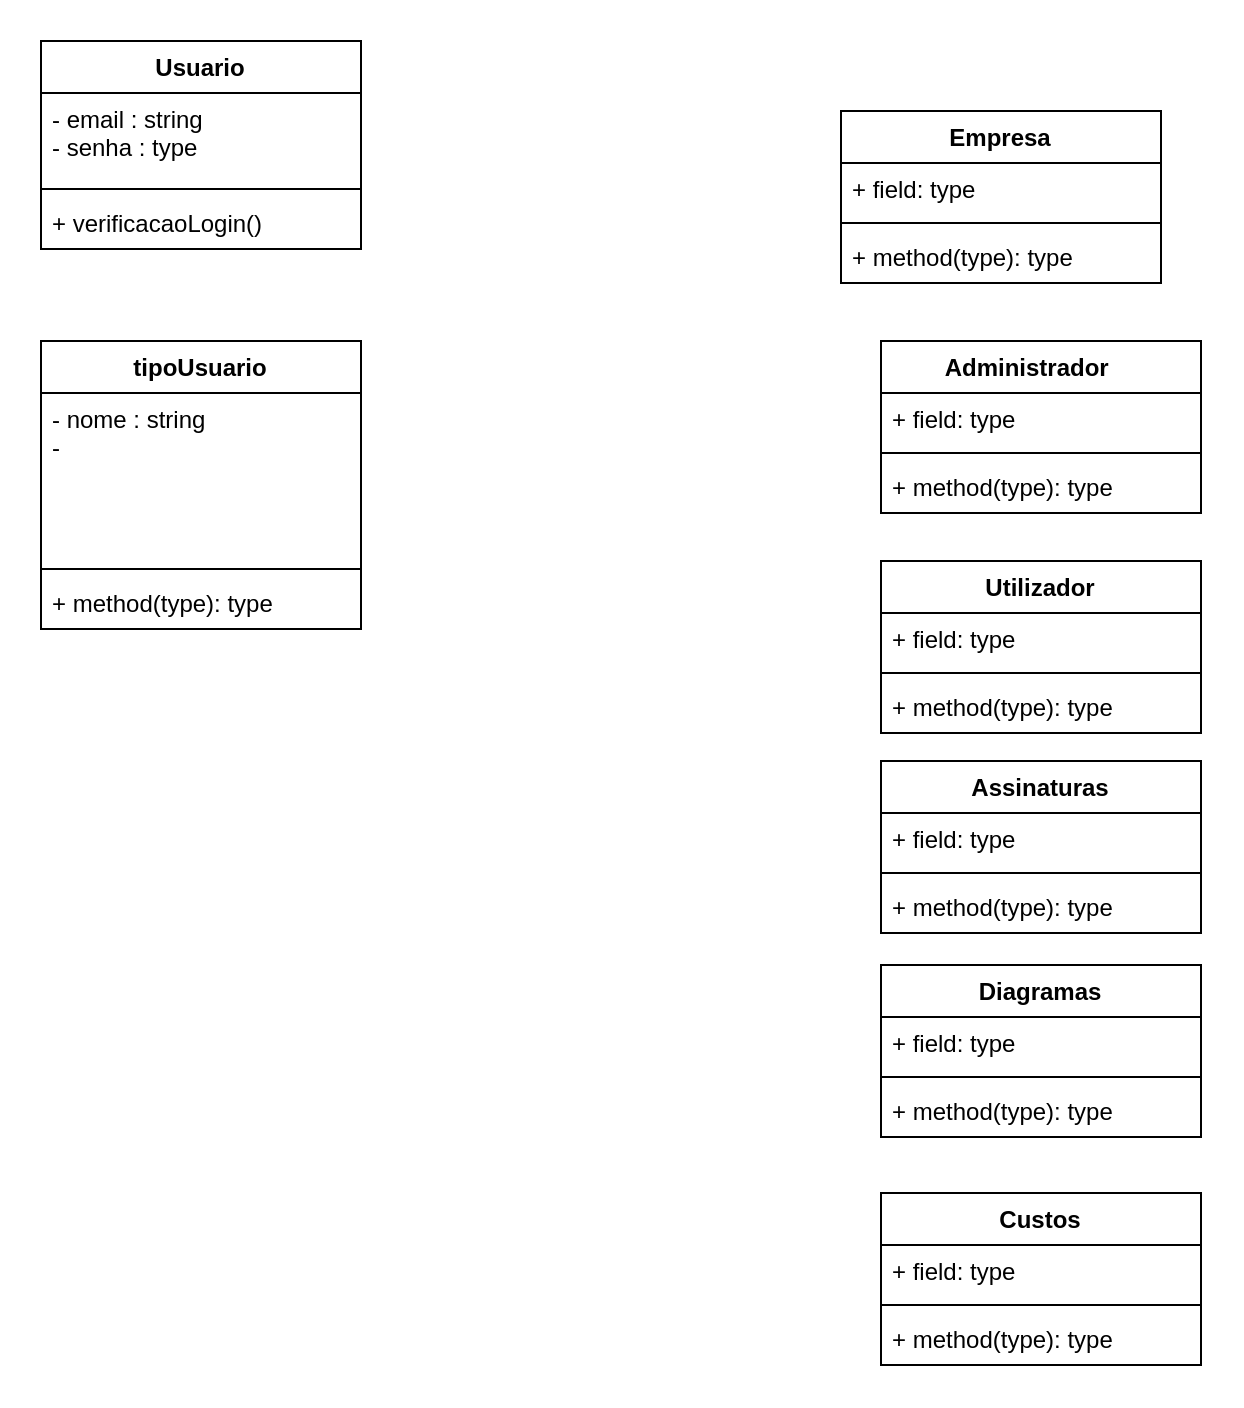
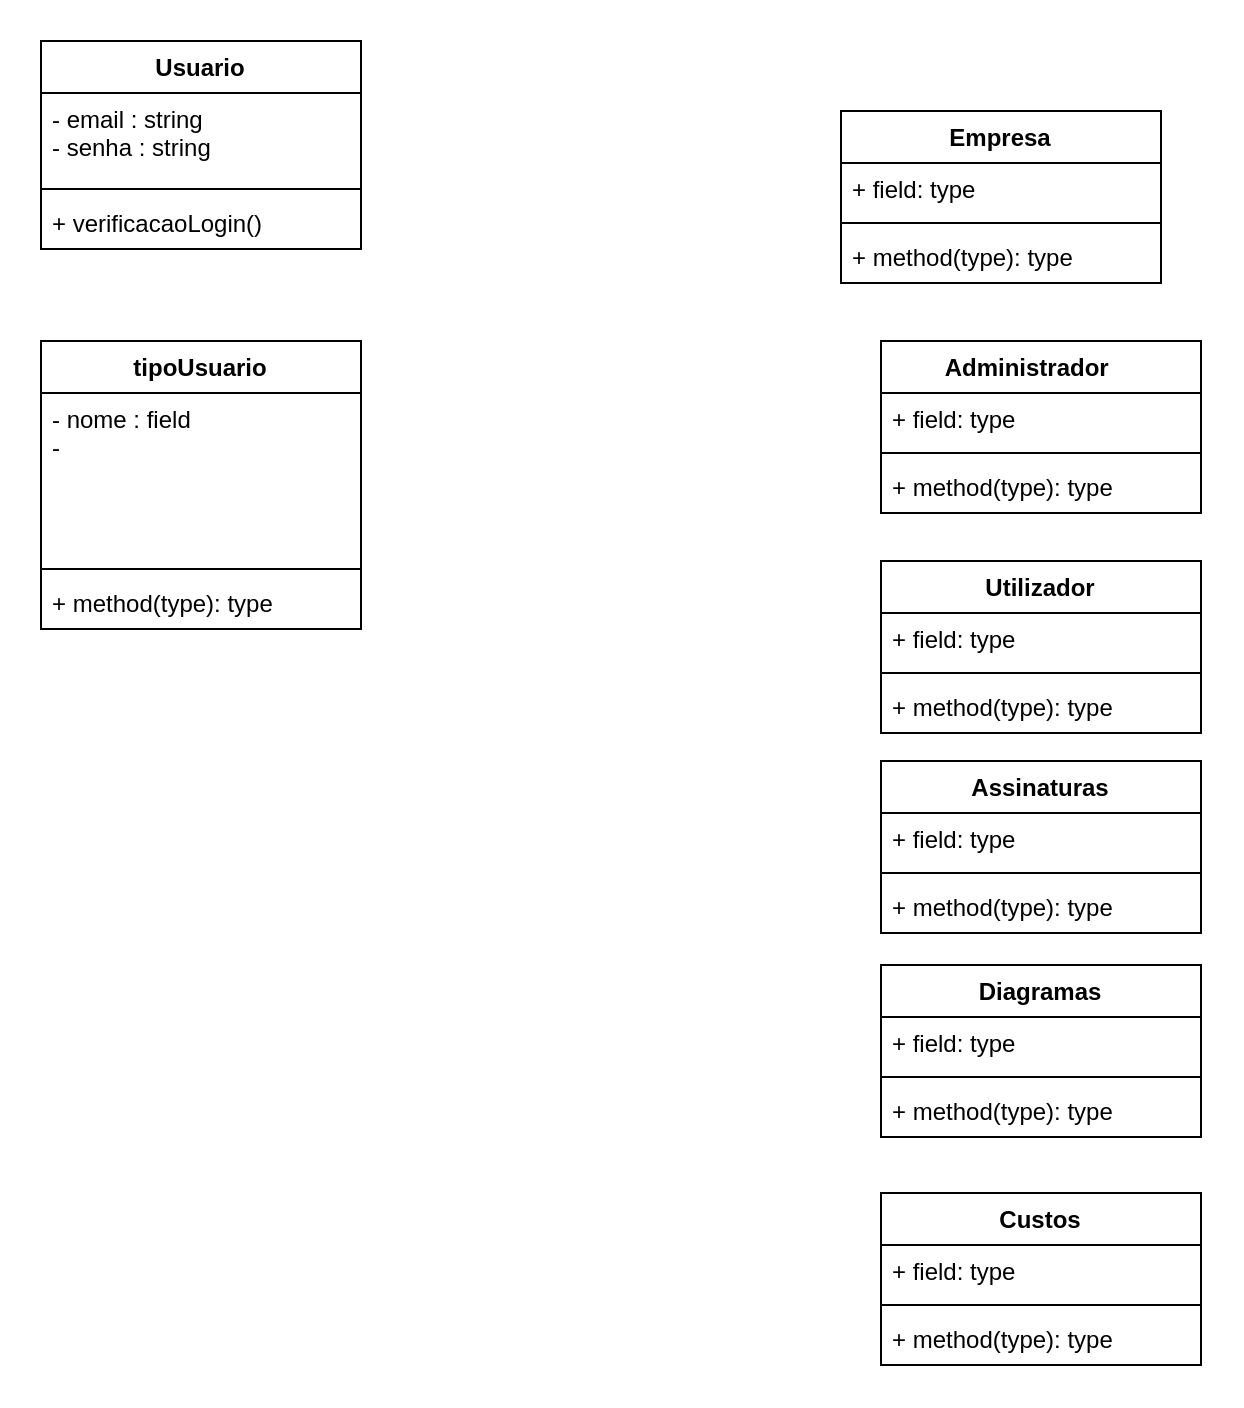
(138, 120) -> (138, 120)
(137, 420) -> (127, 420)
